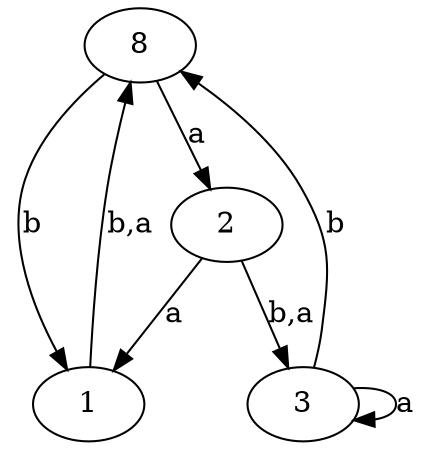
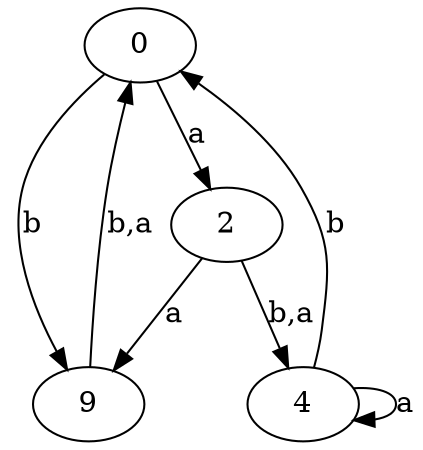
(140, 45) -> (140, 45)
(89, 404) -> (89, 404)
(303, 404) -> (303, 404)
